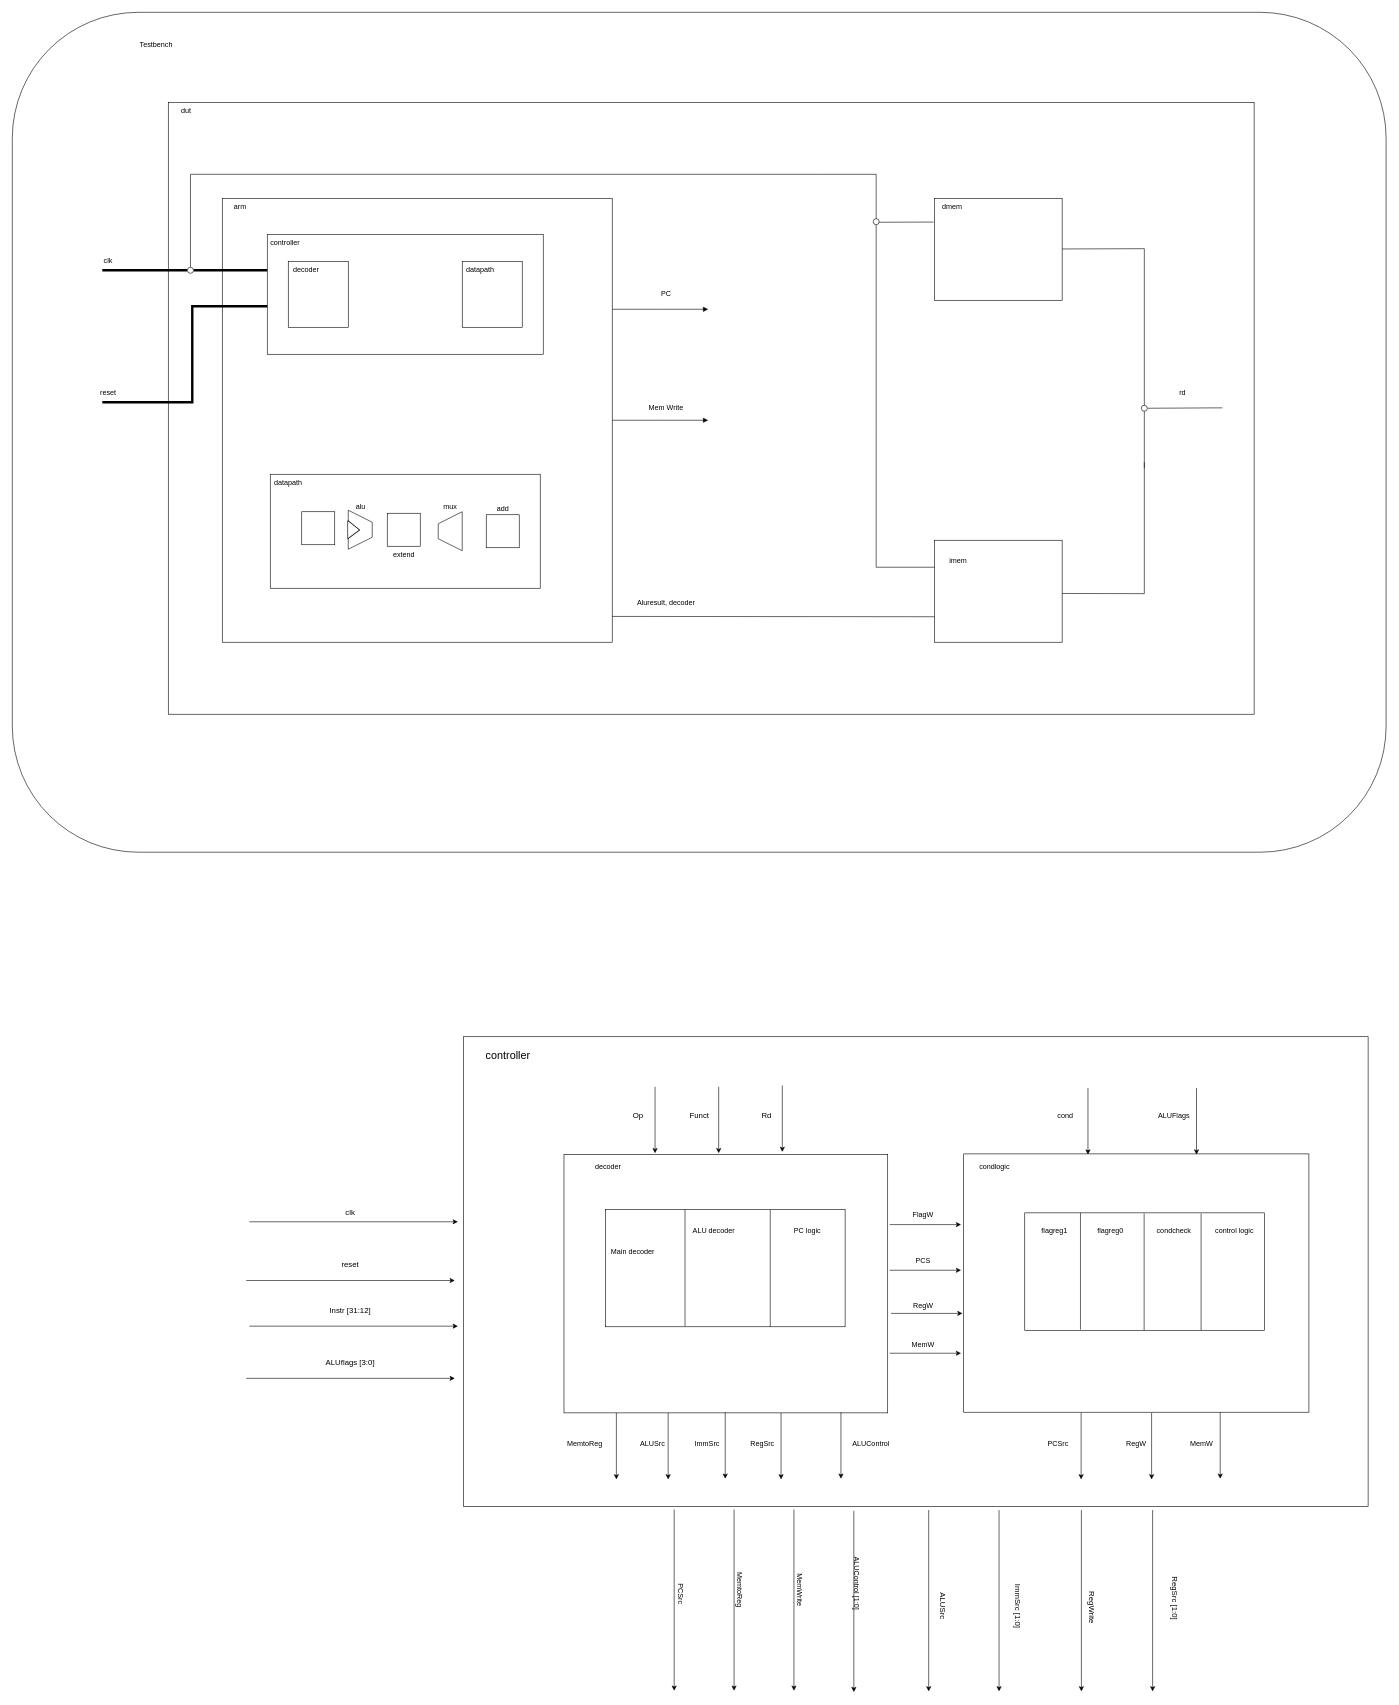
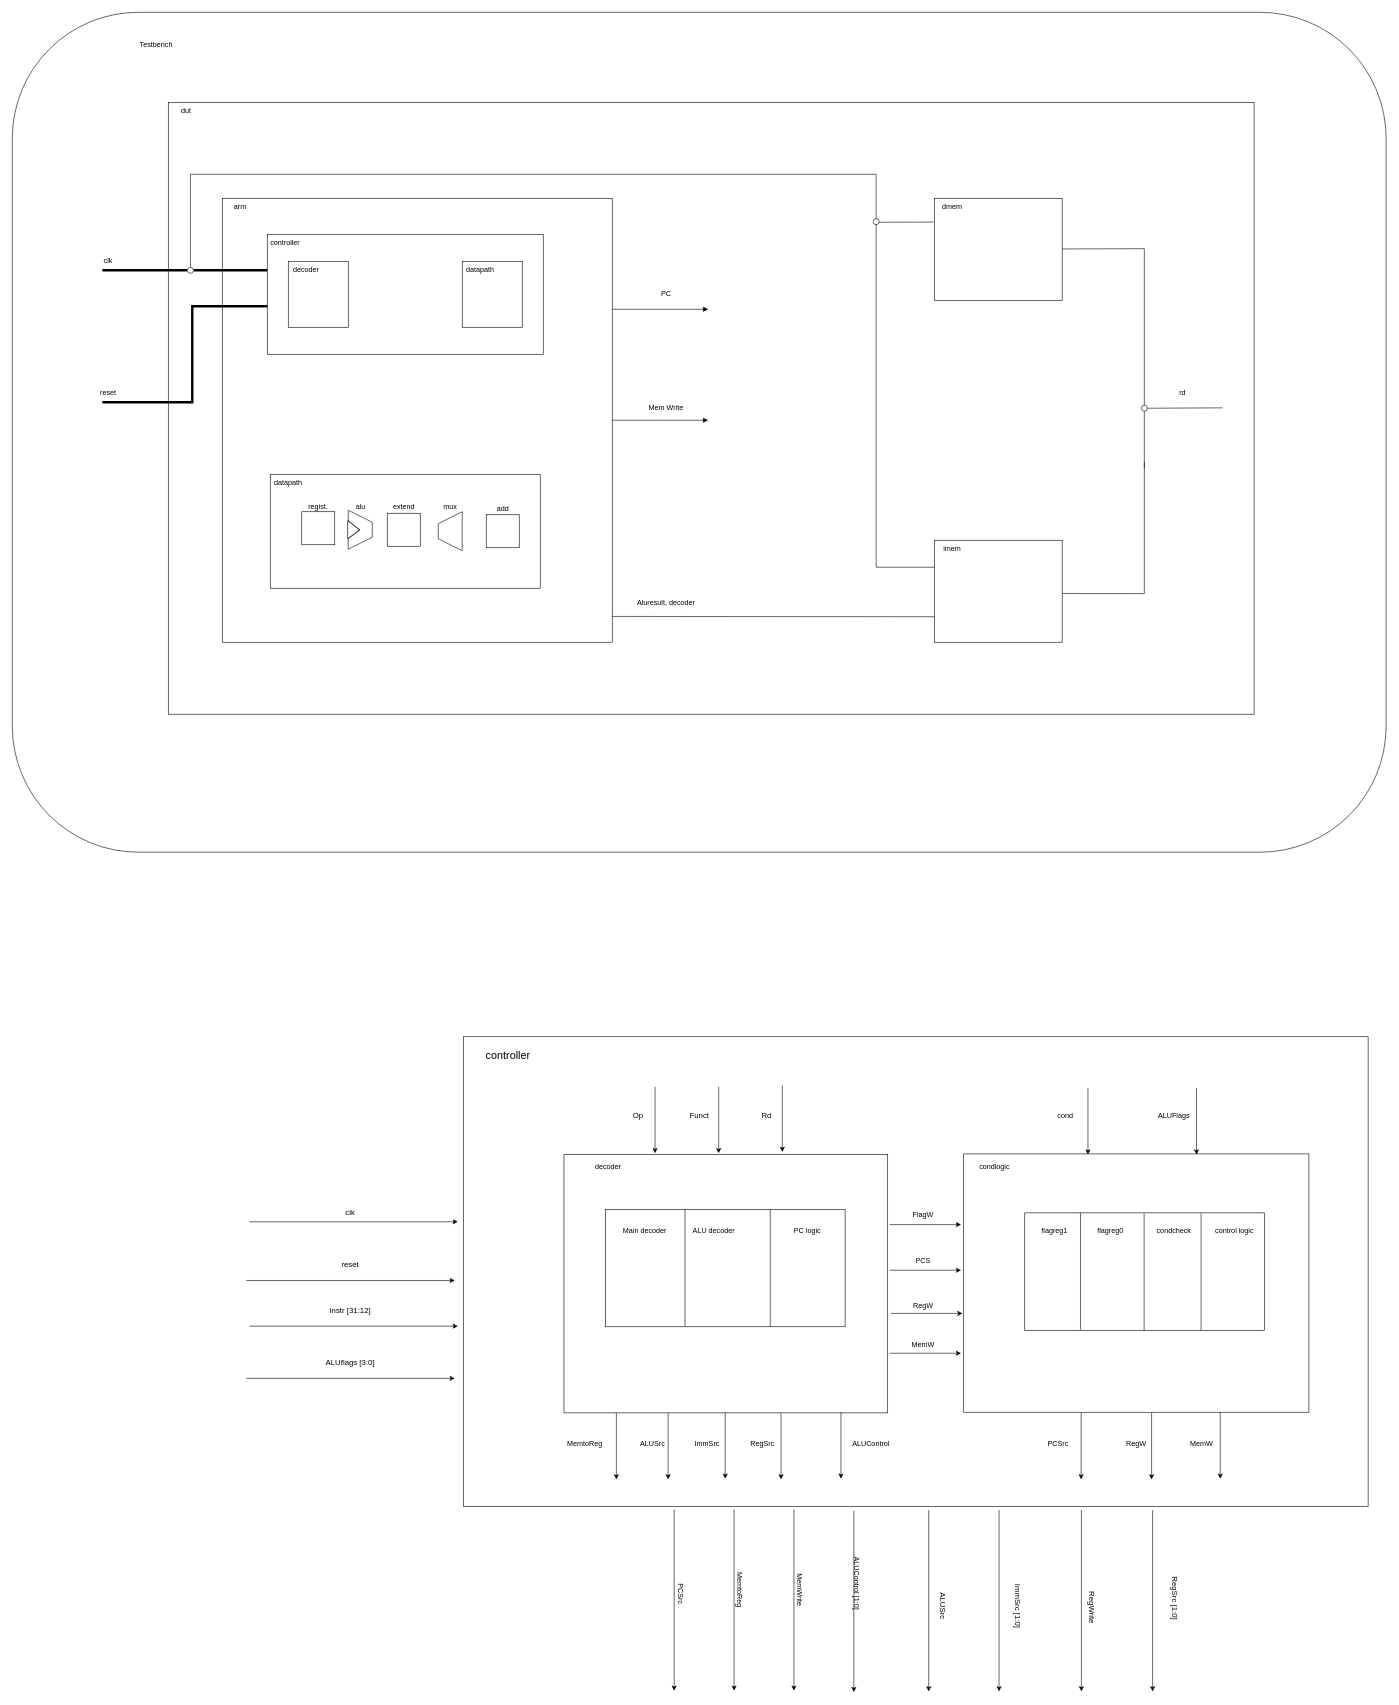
none -> (318, 507)
(404, 555) -> (404, 507)
(959, 561) -> (953, 549)
(633, 1253) -> (645, 1232)
